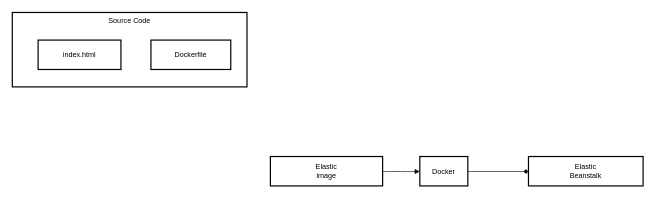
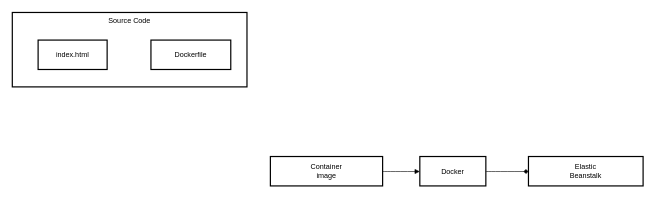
(80, 55) -> (73, 55)
(326, 171) -> (326, 171)
(444, 171) -> (453, 171)
